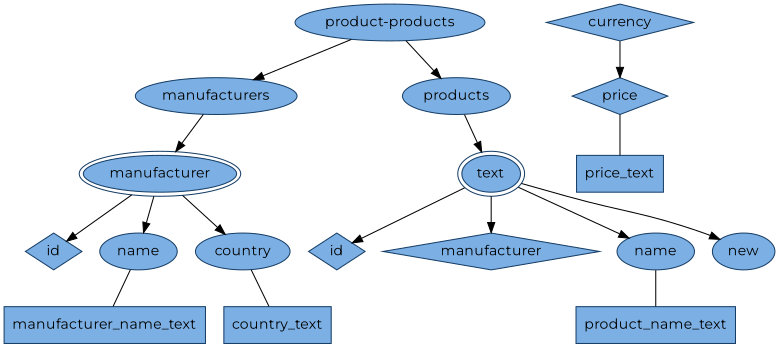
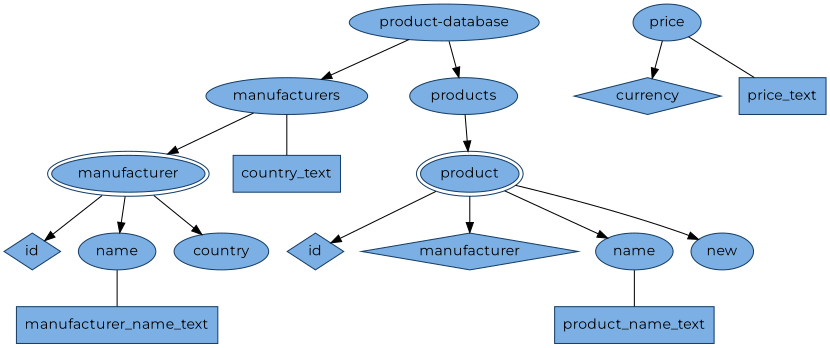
(390, 22) -> (444, 22)
(620, 54) -> (659, 55)
(620, 96) -> (667, 22)
(491, 174) -> (470, 174)
(260, 288) -> (287, 135)
